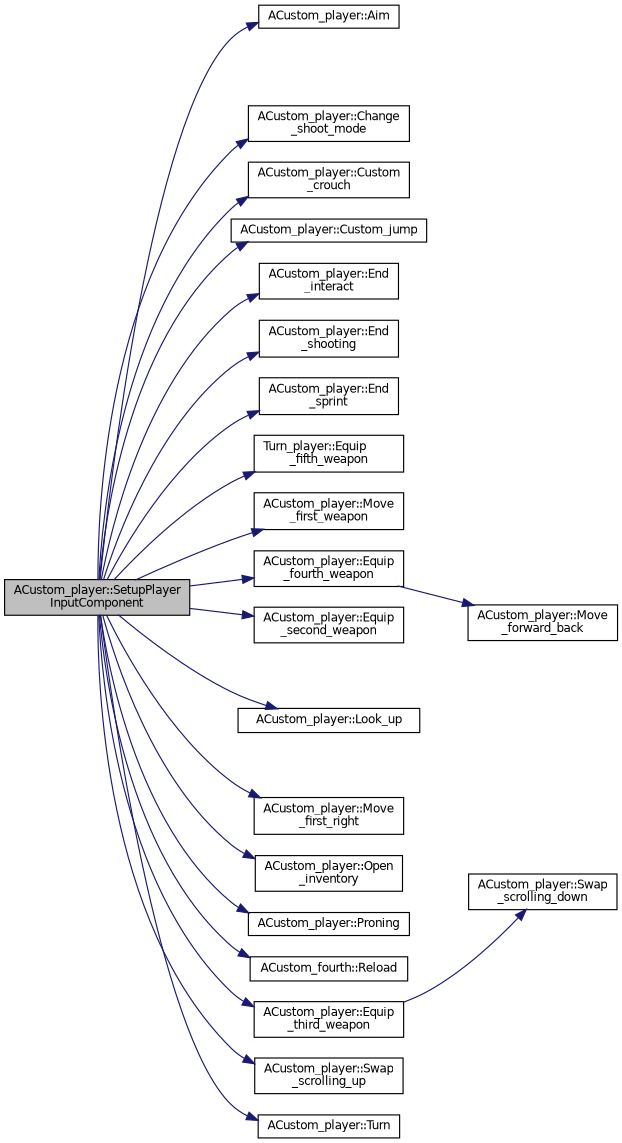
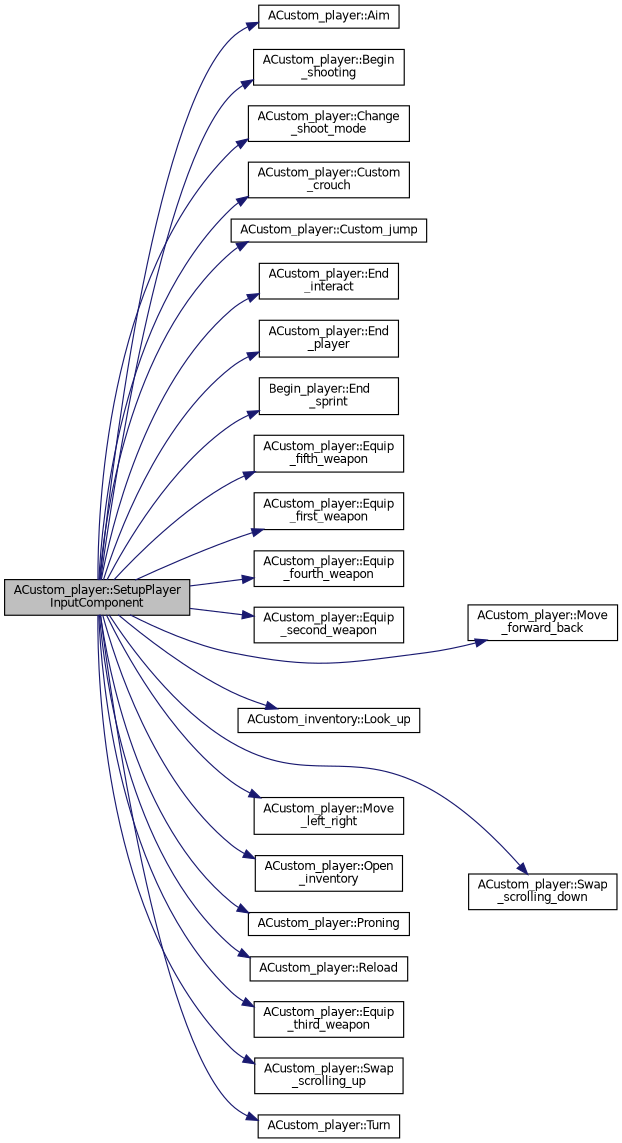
none -> (329, 67)
(329, 339) -> (329, 339)
(329, 396) -> (329, 396)
(329, 454) -> (329, 454)
(329, 511) -> (329, 511)
(430, 594) -> (300, 662)
(329, 720) -> (329, 720)
(329, 816) -> (329, 816)
(465, 966) -> (301, 765)
(329, 969) -> (329, 969)
